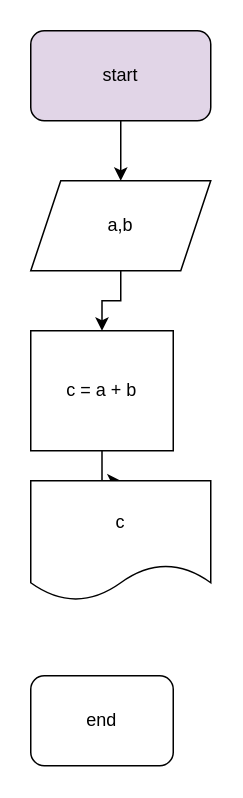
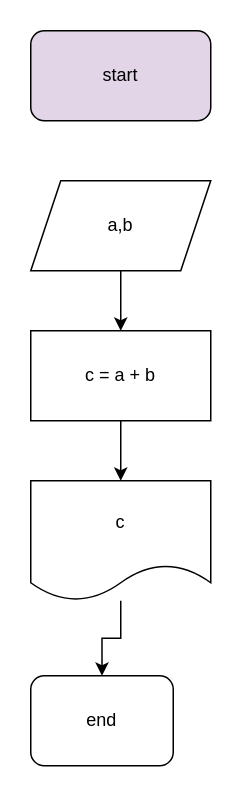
(121, 146) -> none
(102, 391) -> (121, 376)
none -> (117, 638)
